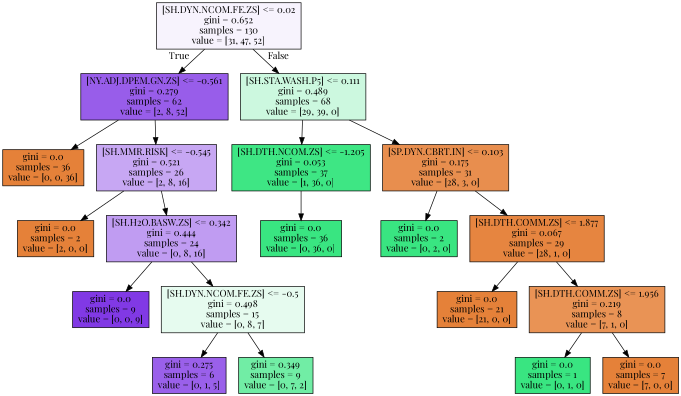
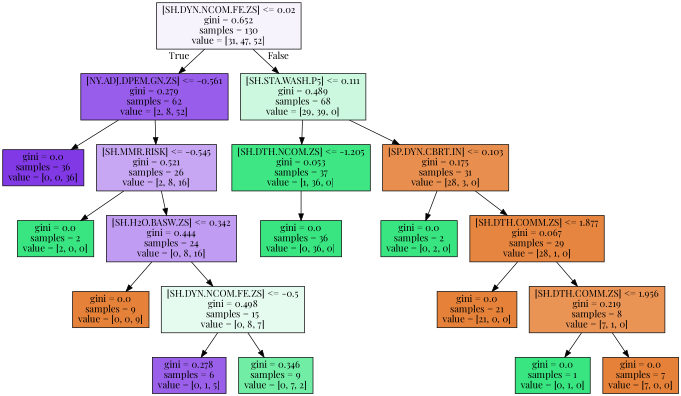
(43, 168) -> (43, 168)
(56, 239) -> (56, 239)
(111, 310) -> (111, 310)
(189, 375) -> (189, 375)
(276, 375) -> (276, 375)
